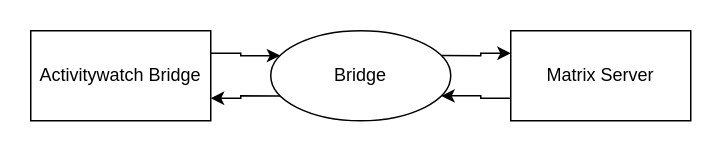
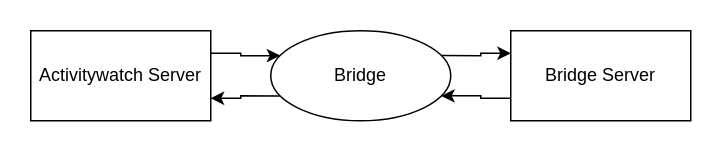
(121, 76) -> (121, 76)
(601, 76) -> (601, 76)
